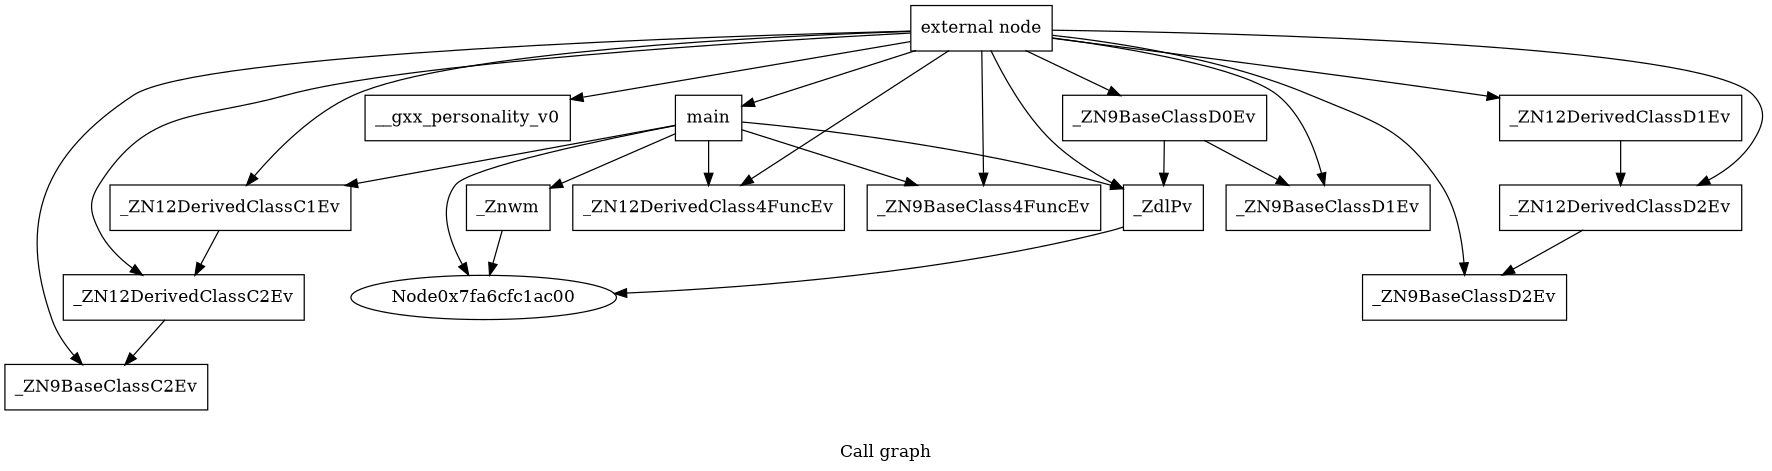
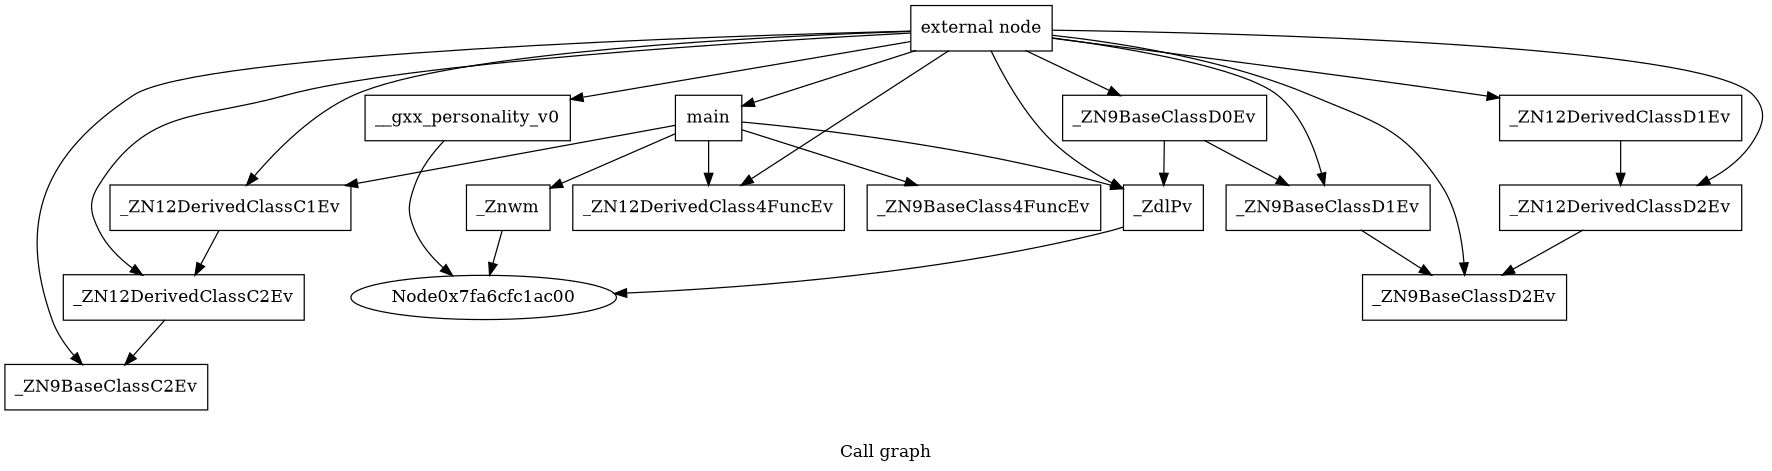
(983, 112) -> none
(507, 164) -> (410, 204)
none -> (1391, 249)
